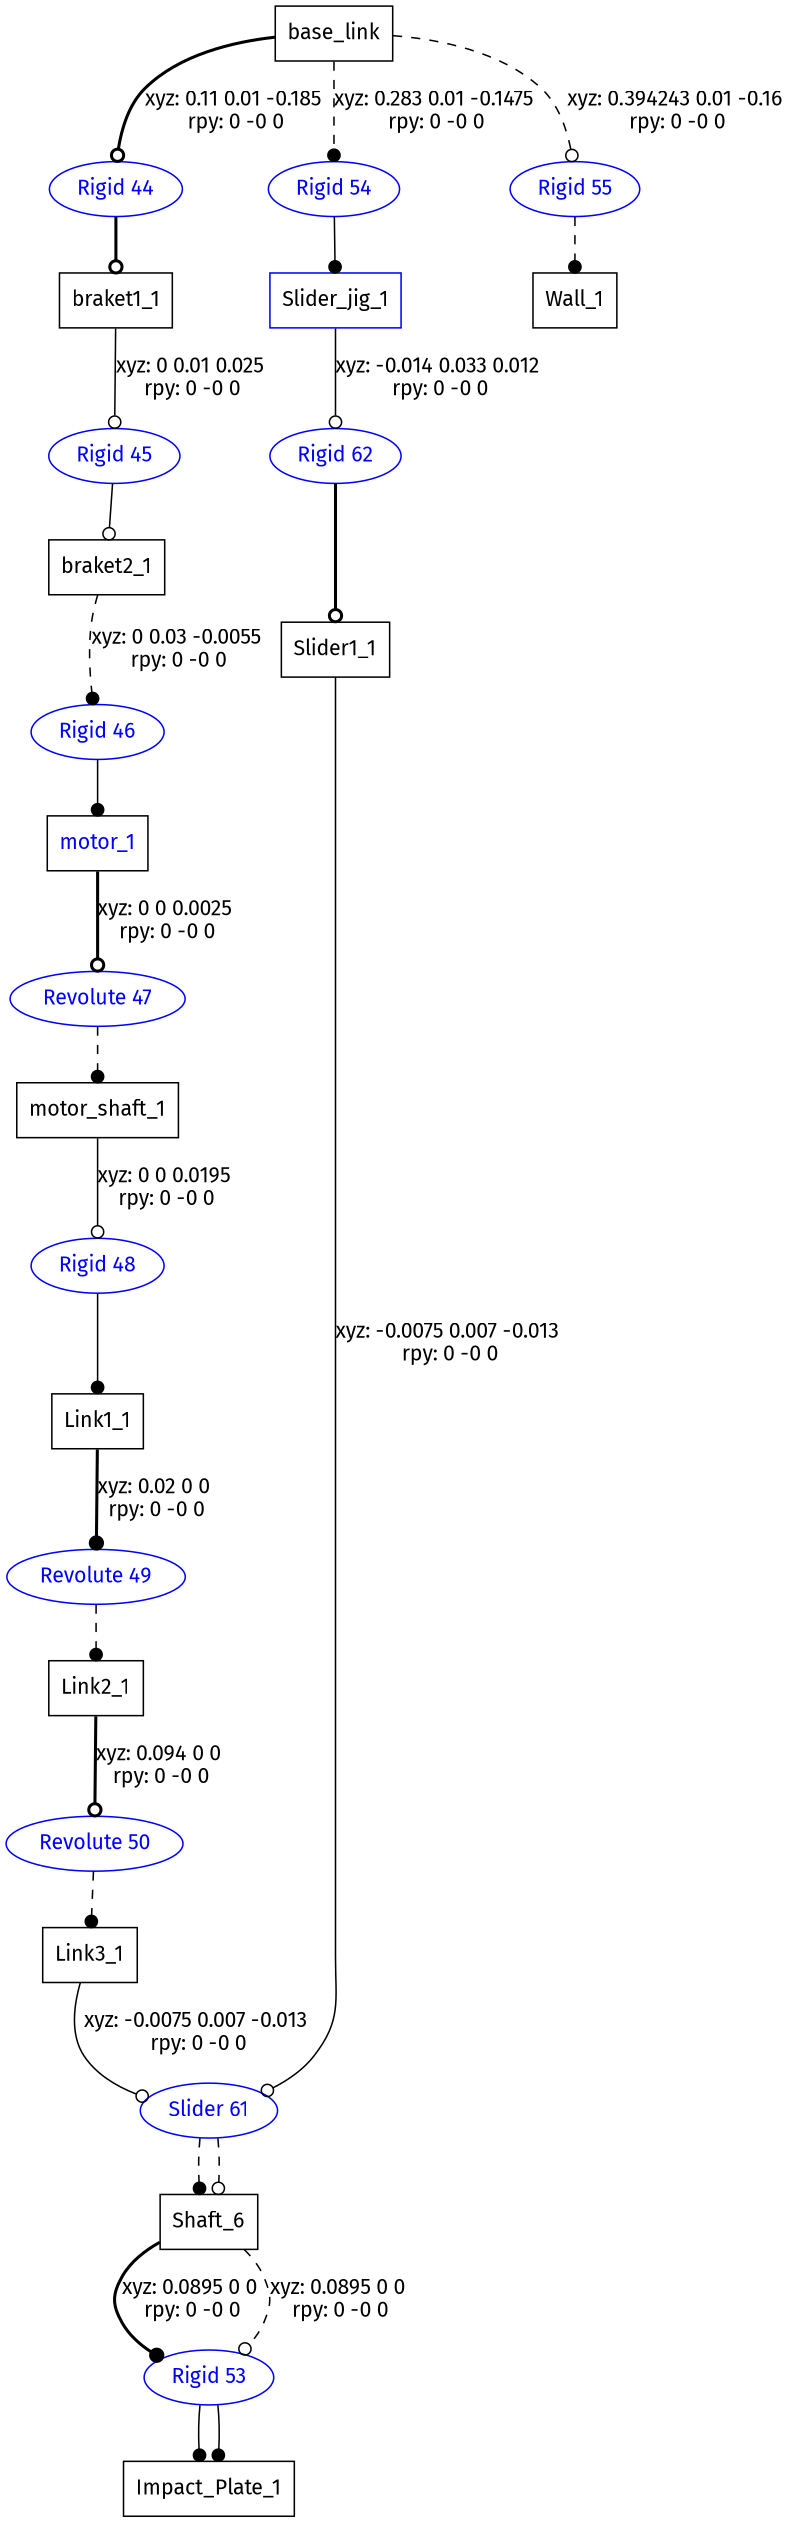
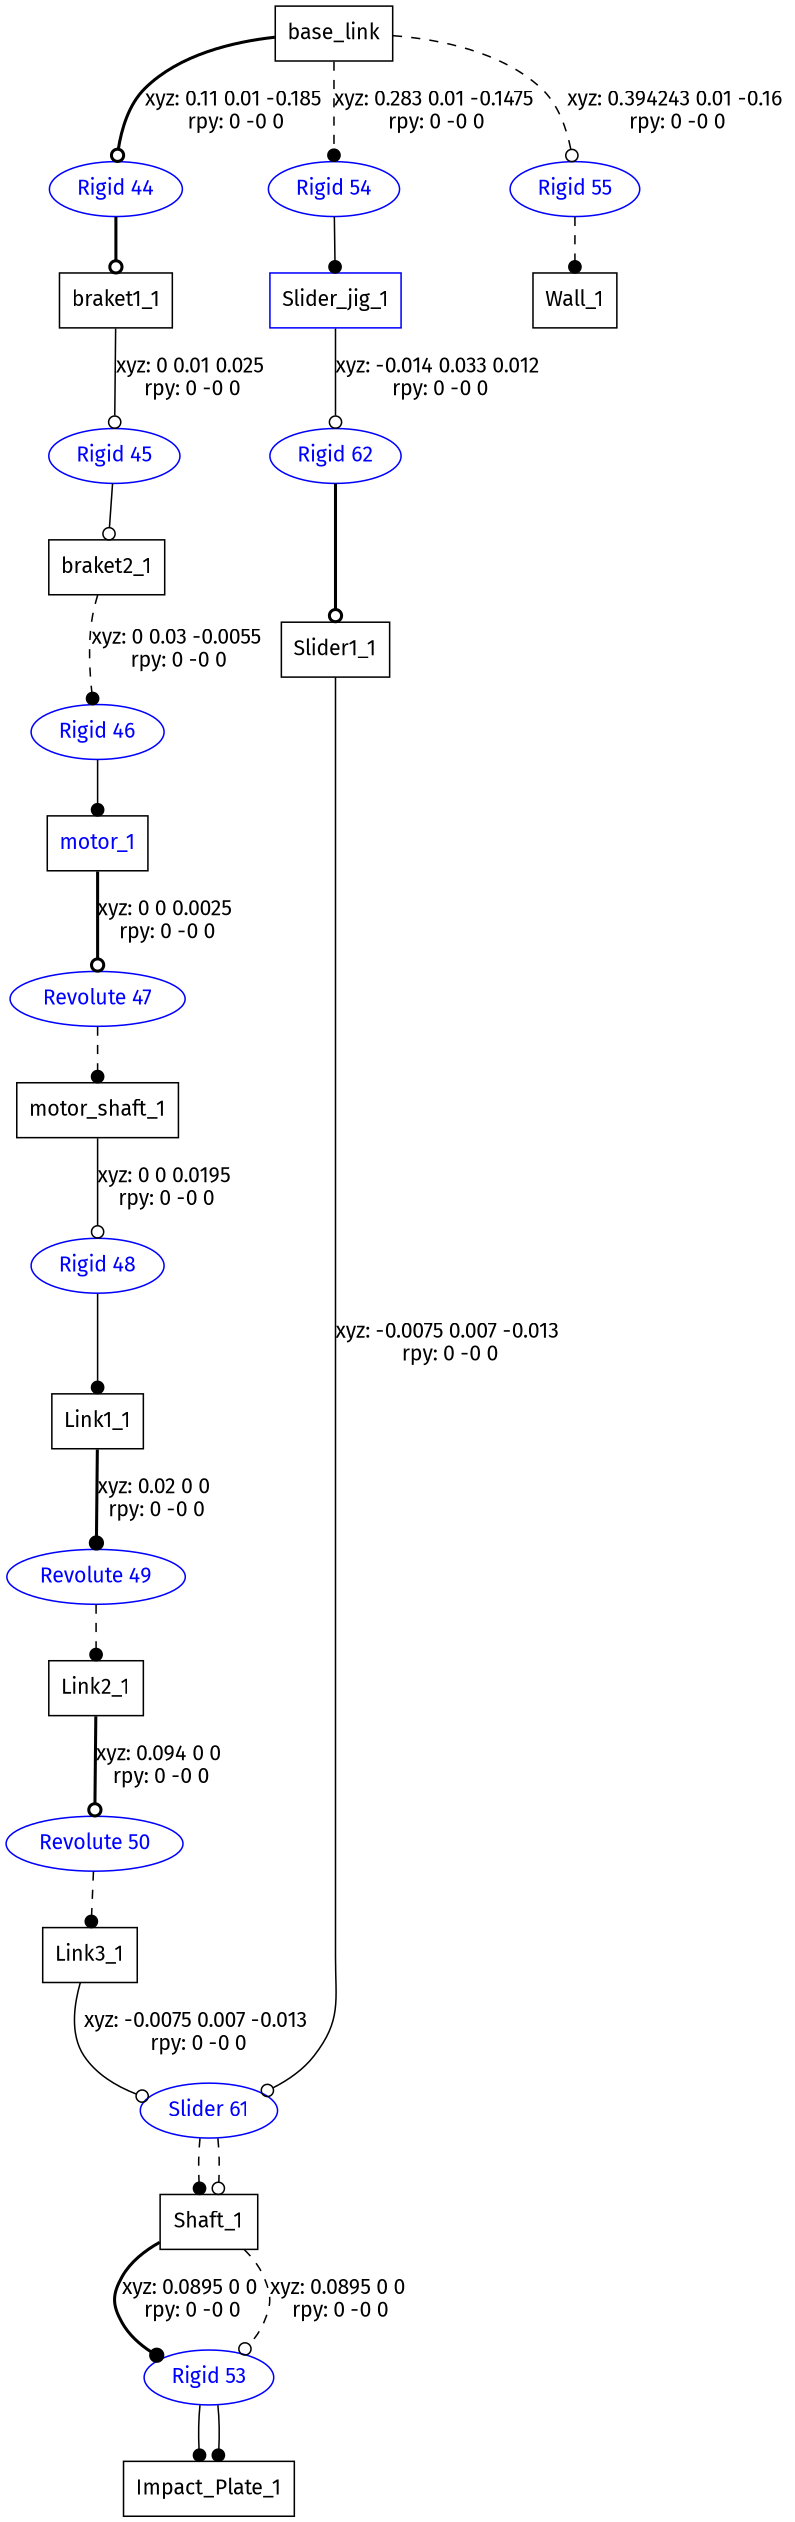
(209, 2222) -> (209, 2222)
